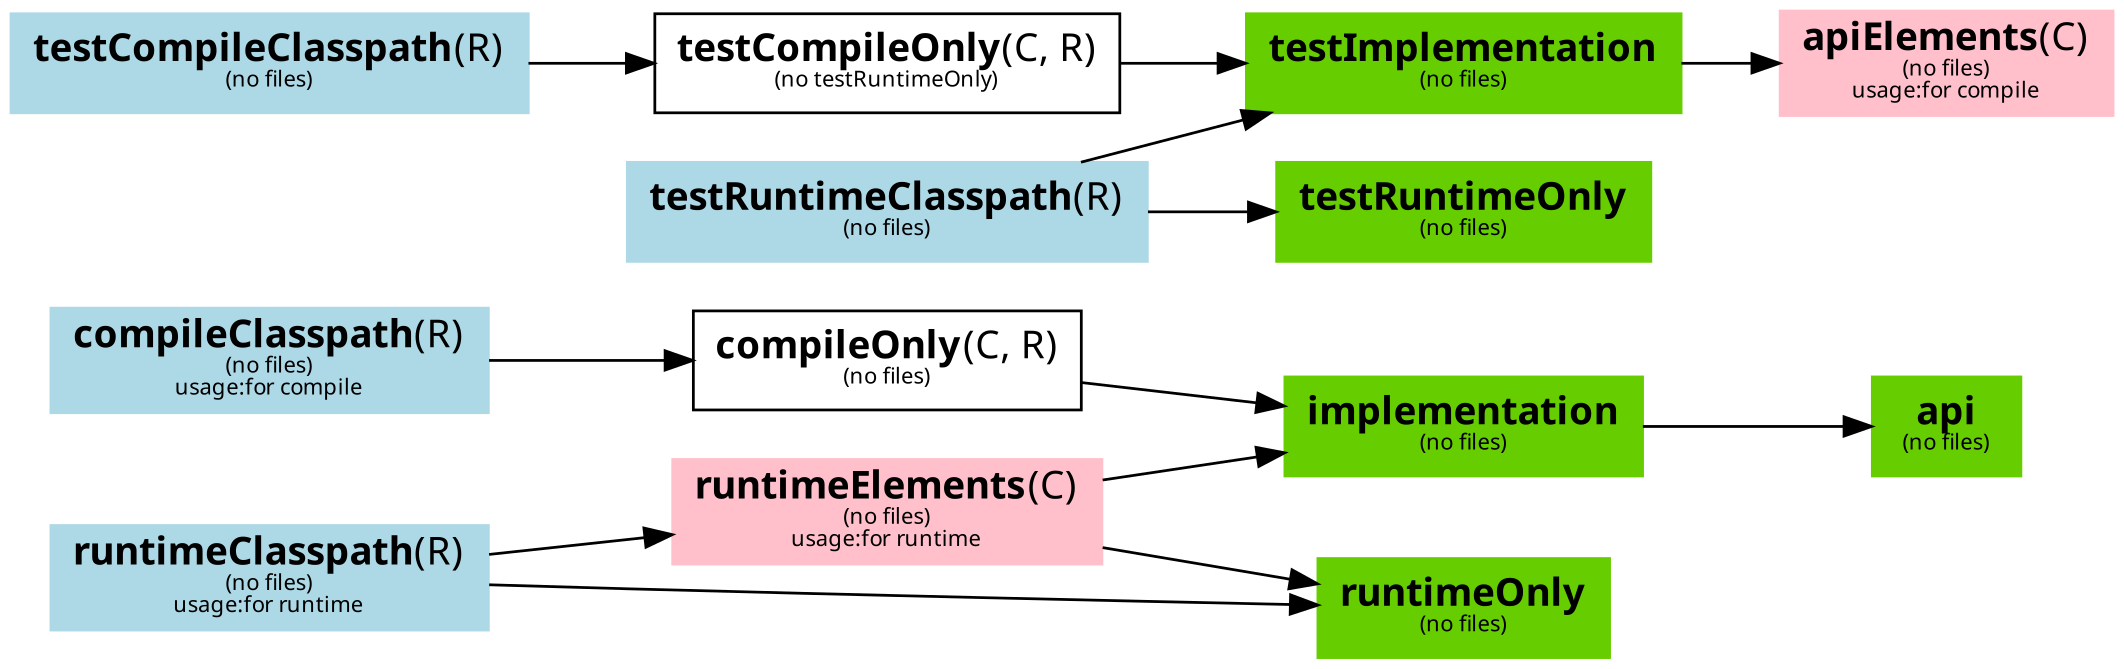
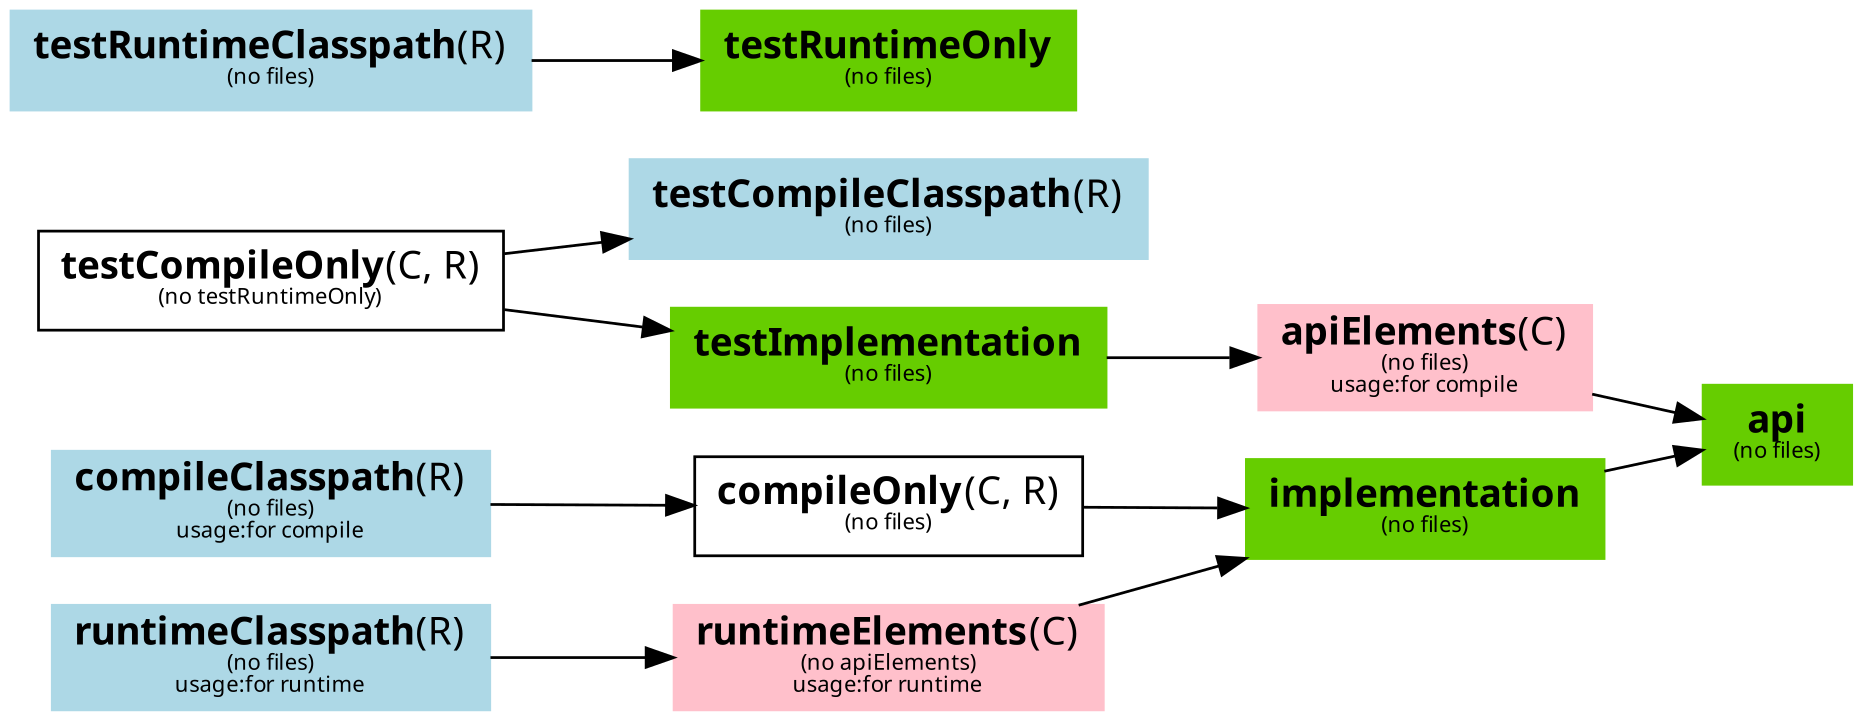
(577, 63) -> (553, 248)
(1162, 141) -> none
none -> (1634, 403)
(887, 517) -> (889, 663)
(1464, 608) -> none
